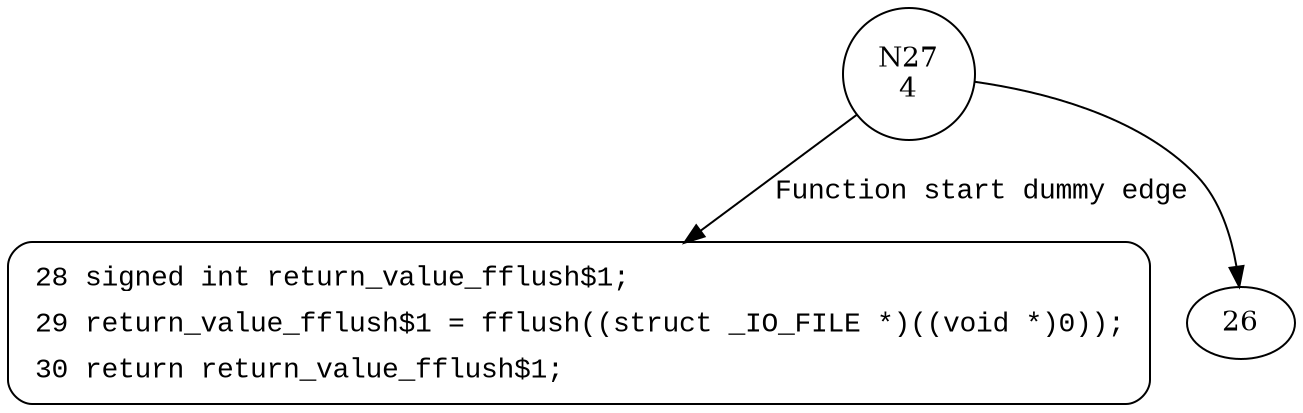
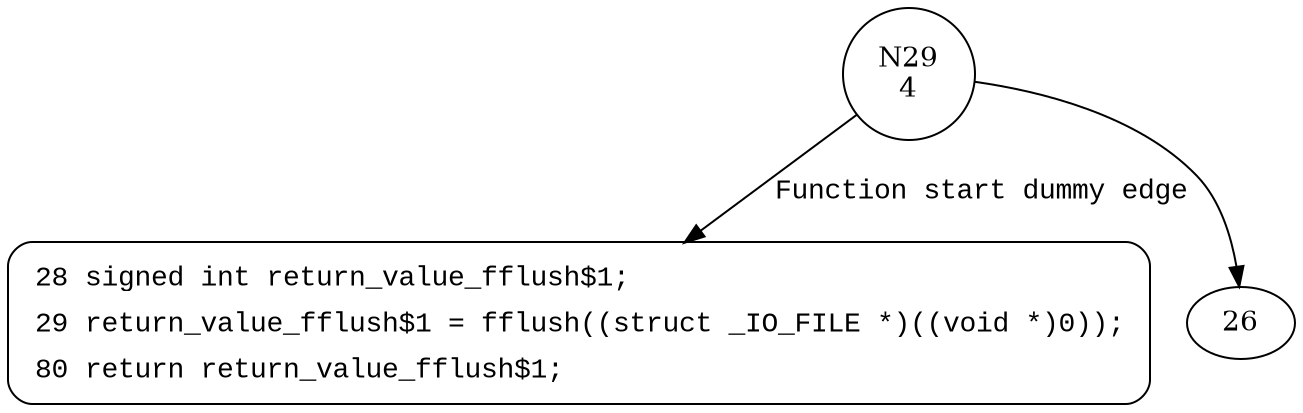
(909, 74) -> (909, 74)
(52, 369) -> (52, 369)
